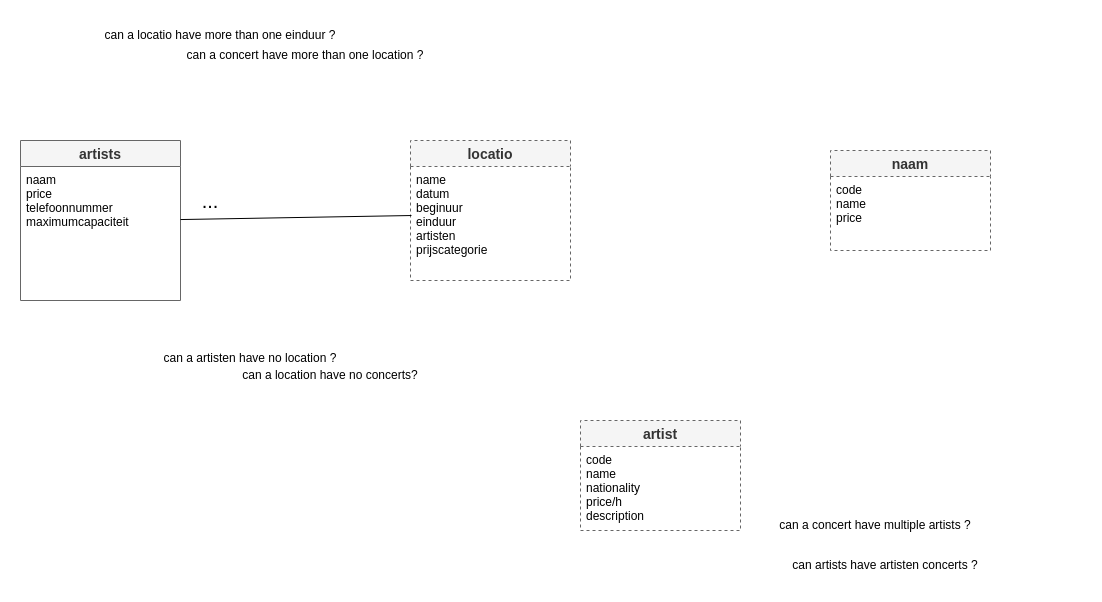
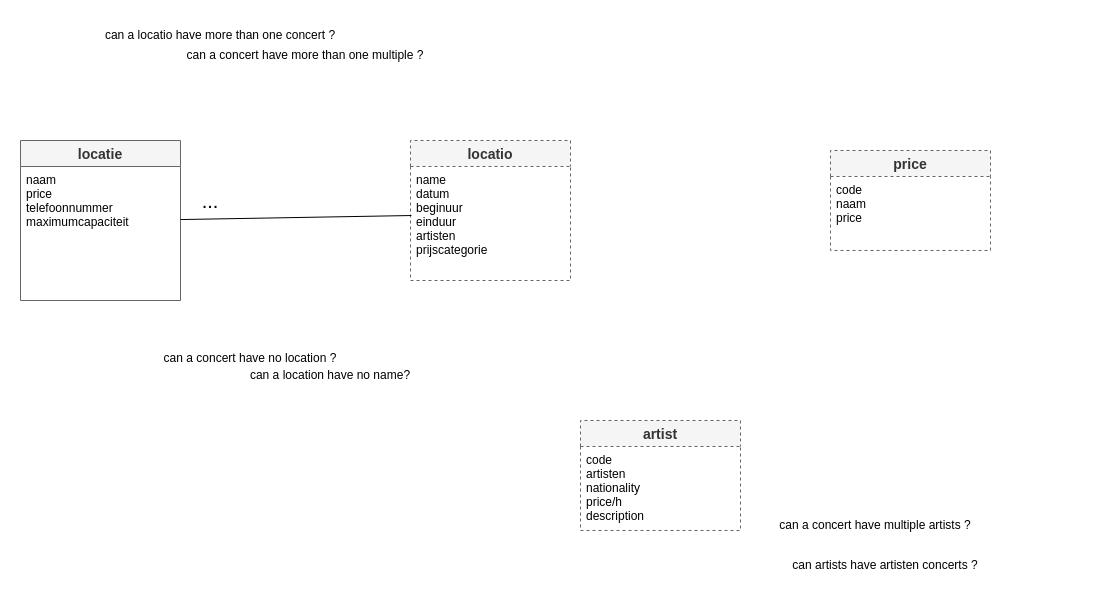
(221, 36) -> (221, 36)
(306, 56) -> (306, 56)
(100, 154) -> (100, 154)
(910, 164) -> (910, 164)
(849, 190) -> (849, 190)
(251, 366) -> (251, 366)
(331, 376) -> (331, 376)
(599, 460) -> (599, 460)
